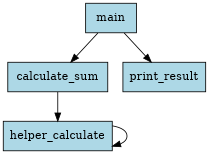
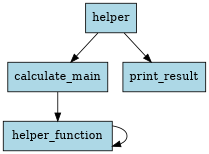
(111, 18) -> (111, 18)
(58, 77) -> (58, 77)
(58, 136) -> (58, 136)
